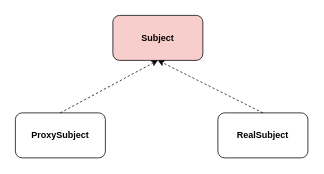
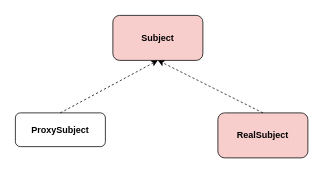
(60, 135) -> (60, 130)
(263, 135) -> (263, 135)
